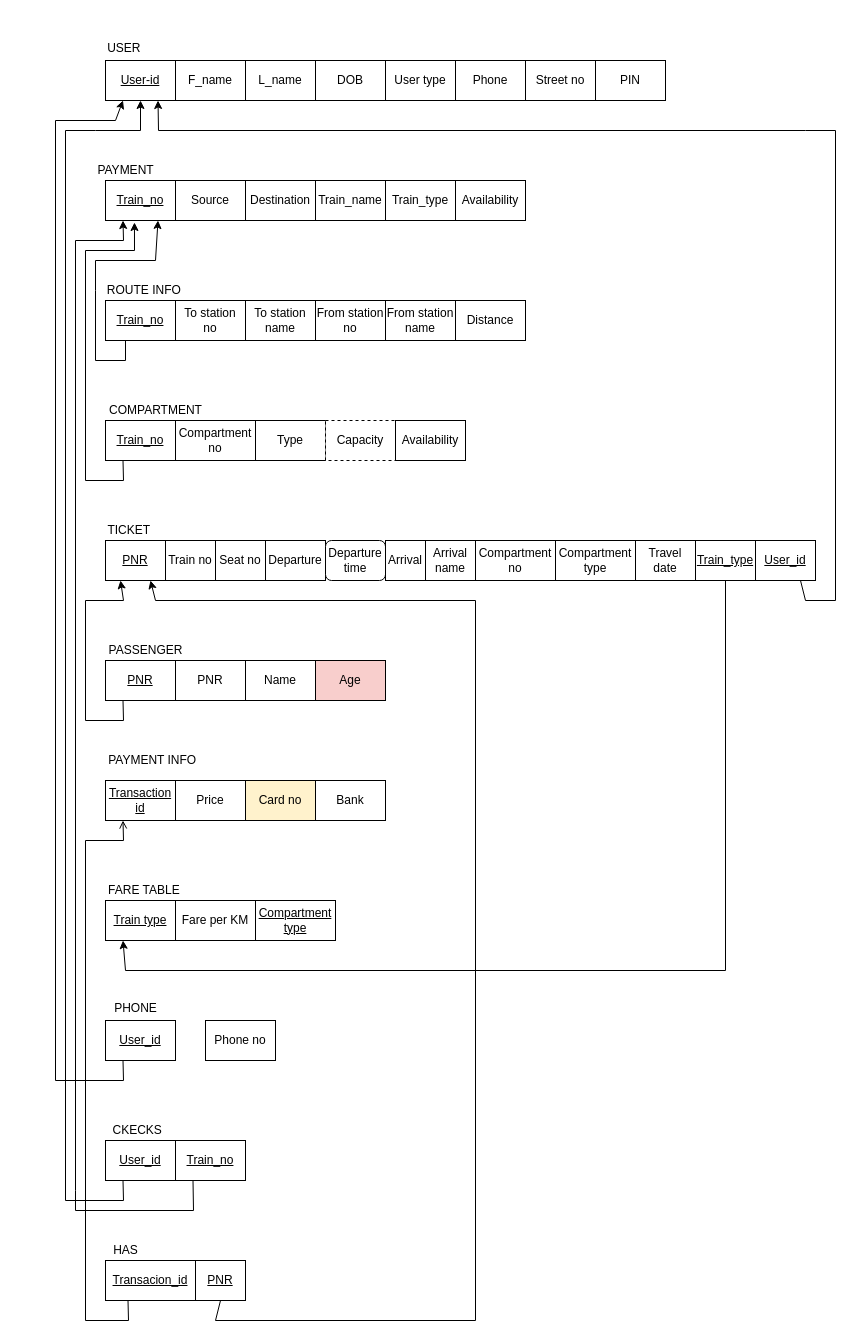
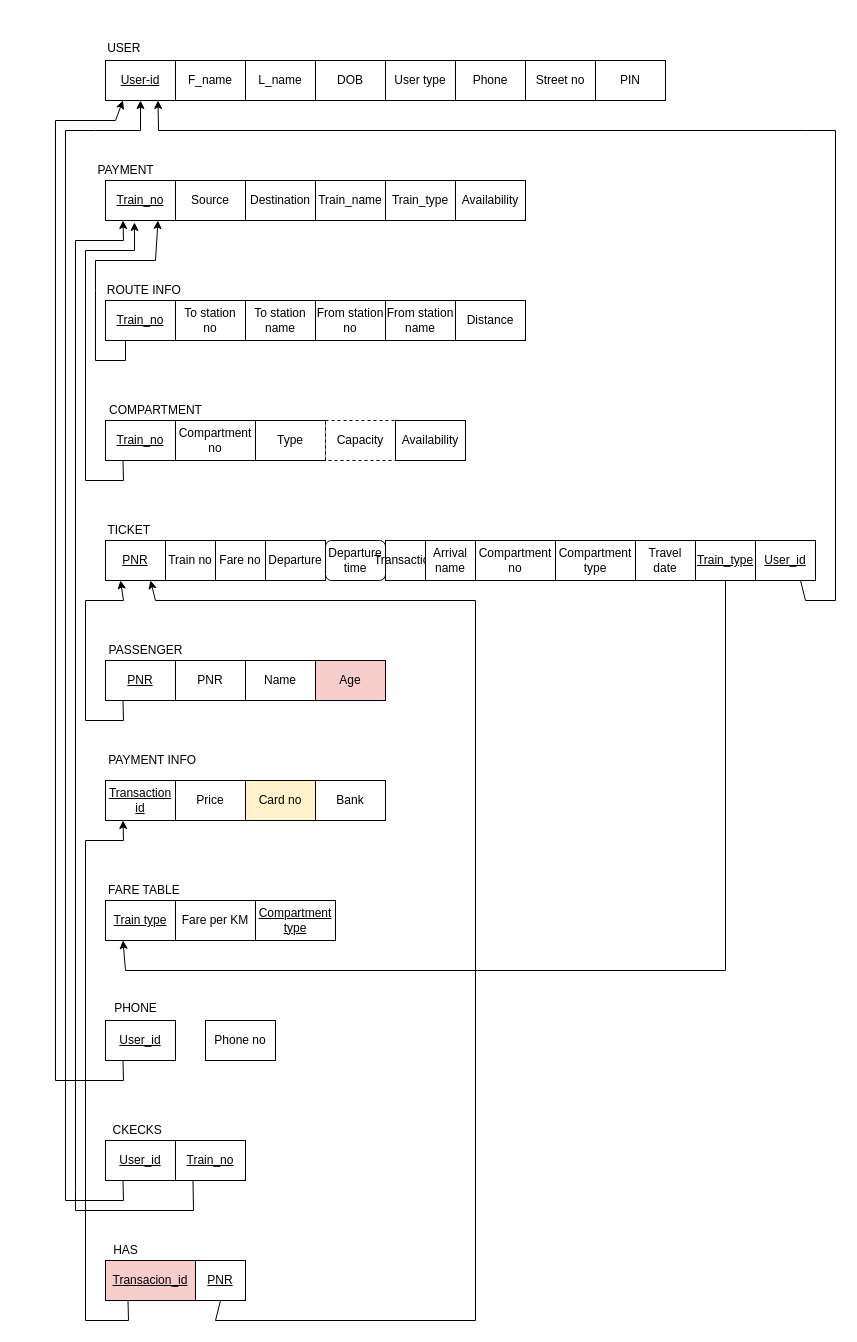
(241, 561) -> (241, 561)
(406, 561) -> (406, 561)
(123, 826) -> (123, 828)
(151, 1281) -> (151, 1281)
